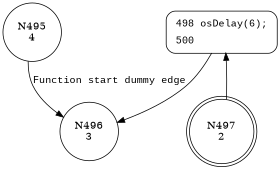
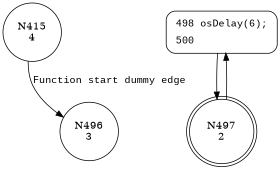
(32, 32) -> (32, 32)
(175, 95) -> (217, 72)
